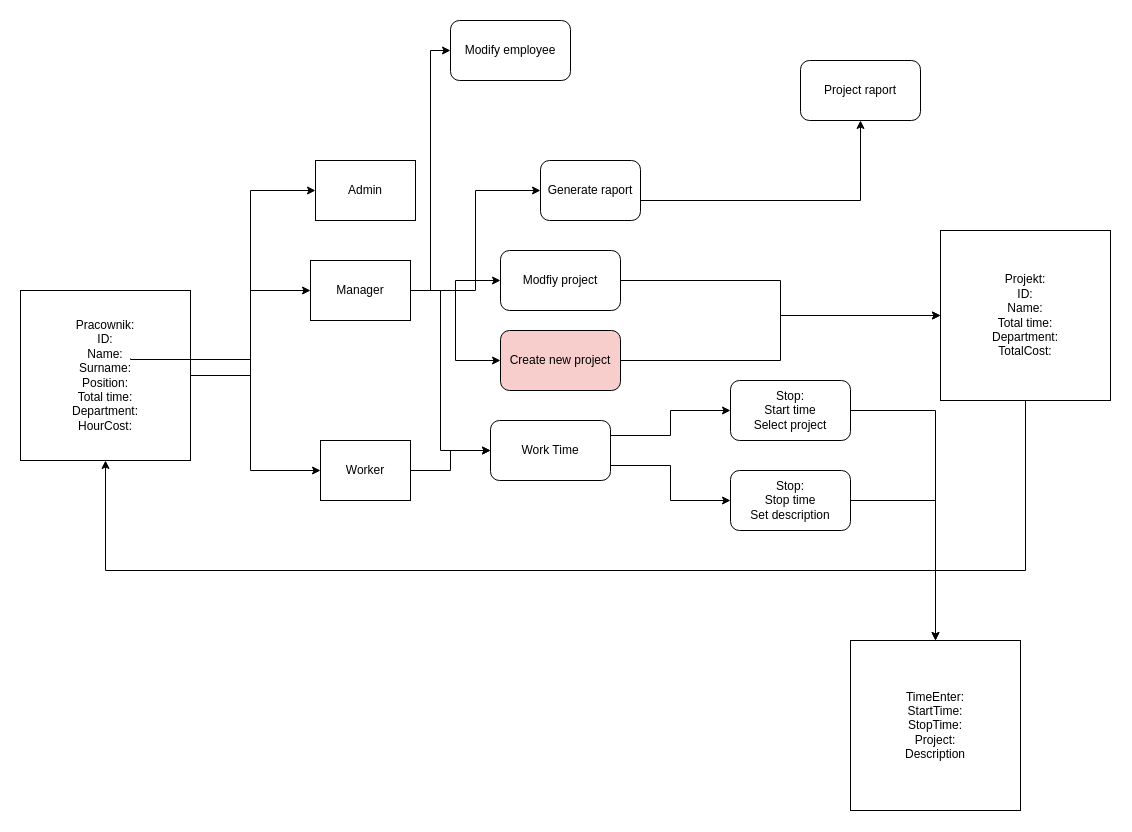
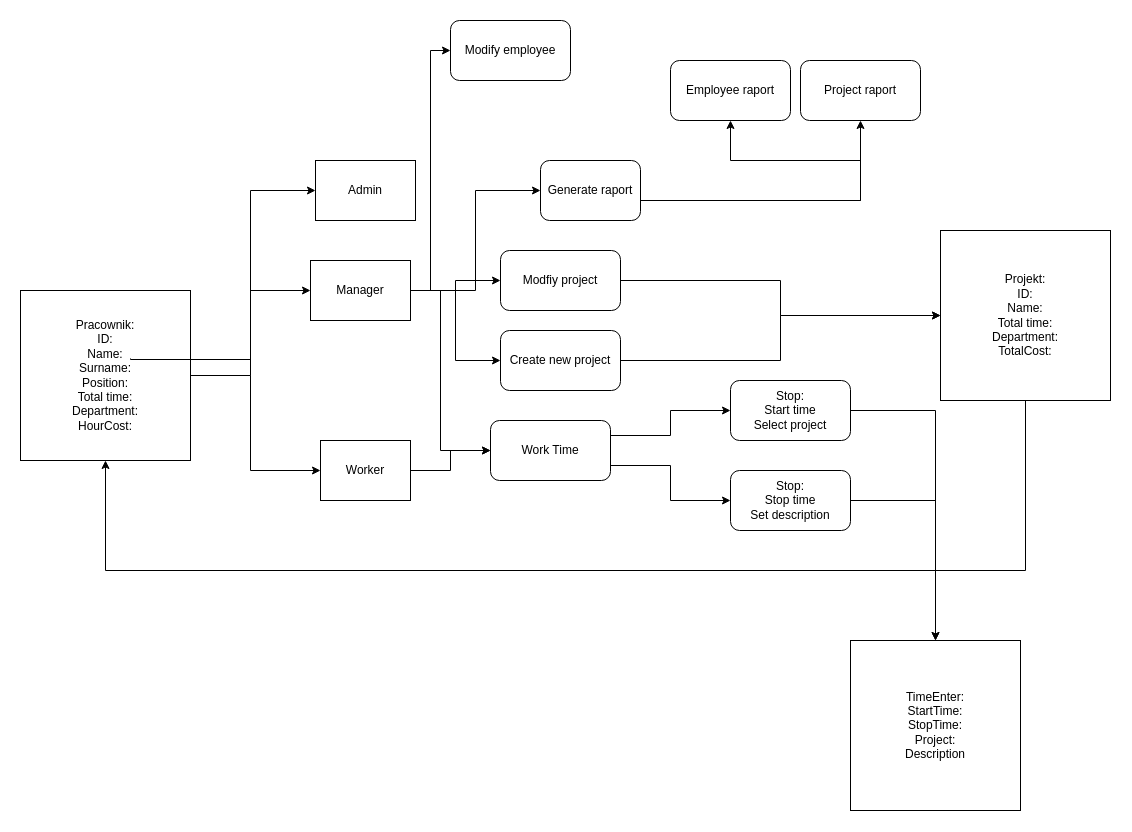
none -> (731, 91)
none -> (779, 161)
(561, 361) -> (561, 361)
